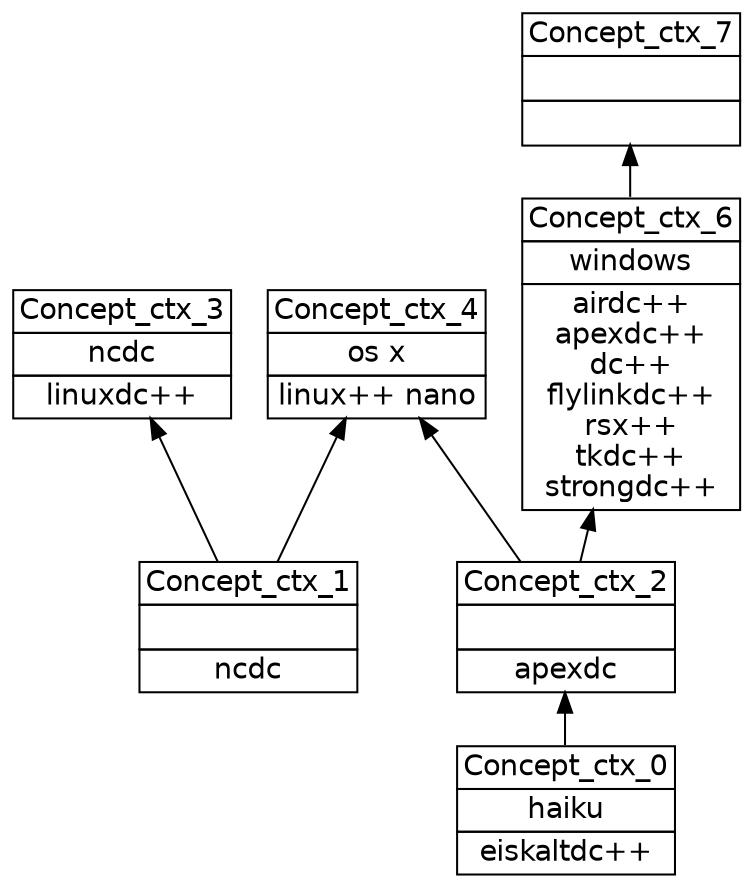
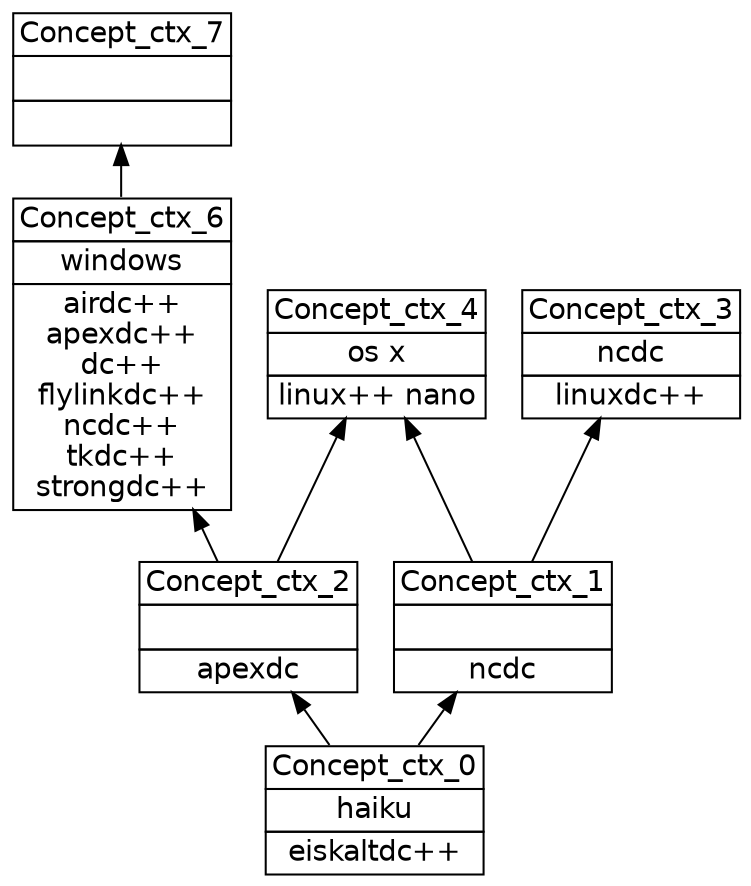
(631, 427) -> (122, 427)
none -> (431, 727)
